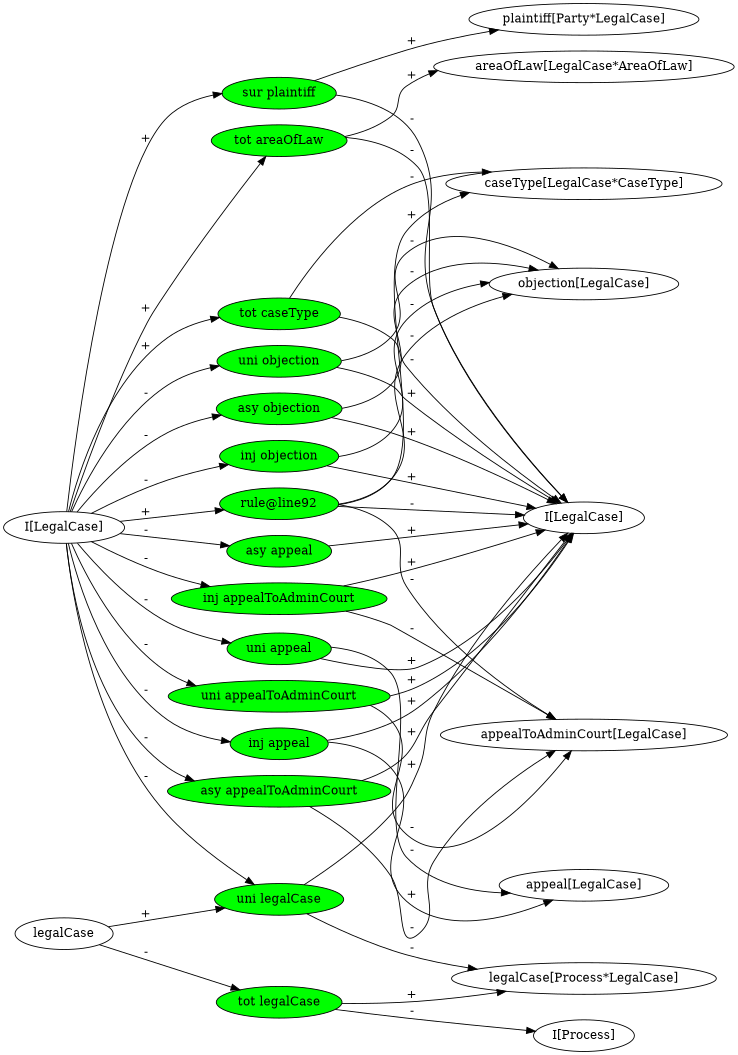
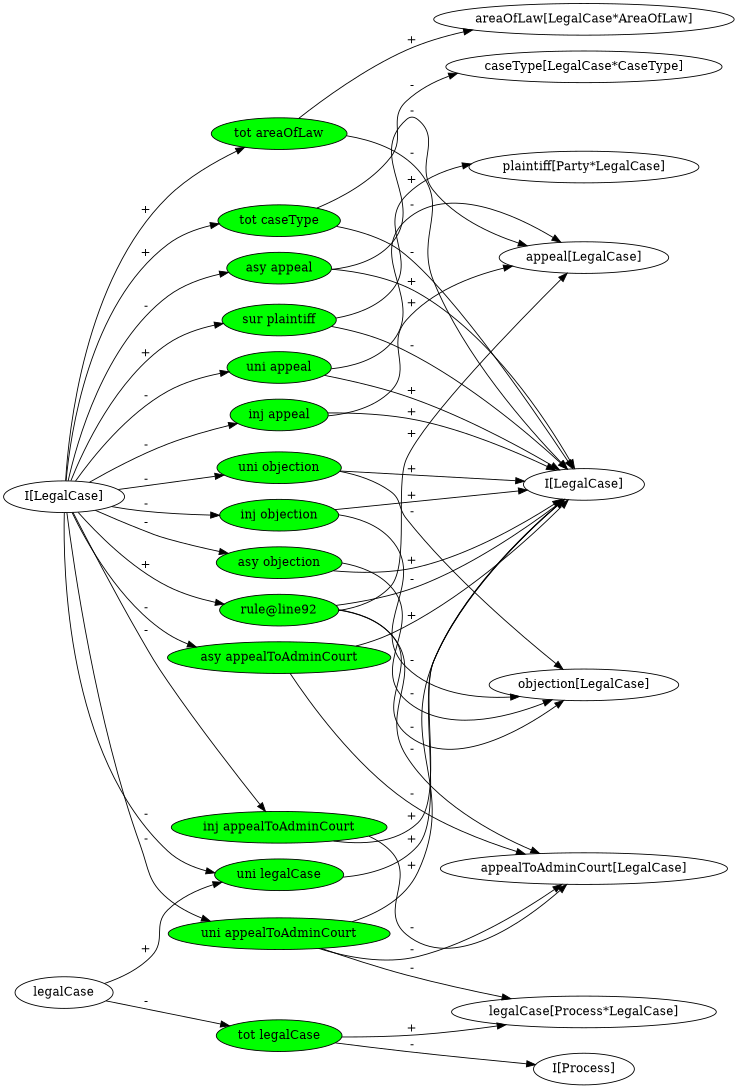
none -> (404, 123)
(399, 352) -> (419, 438)
(385, 948) -> (411, 976)
